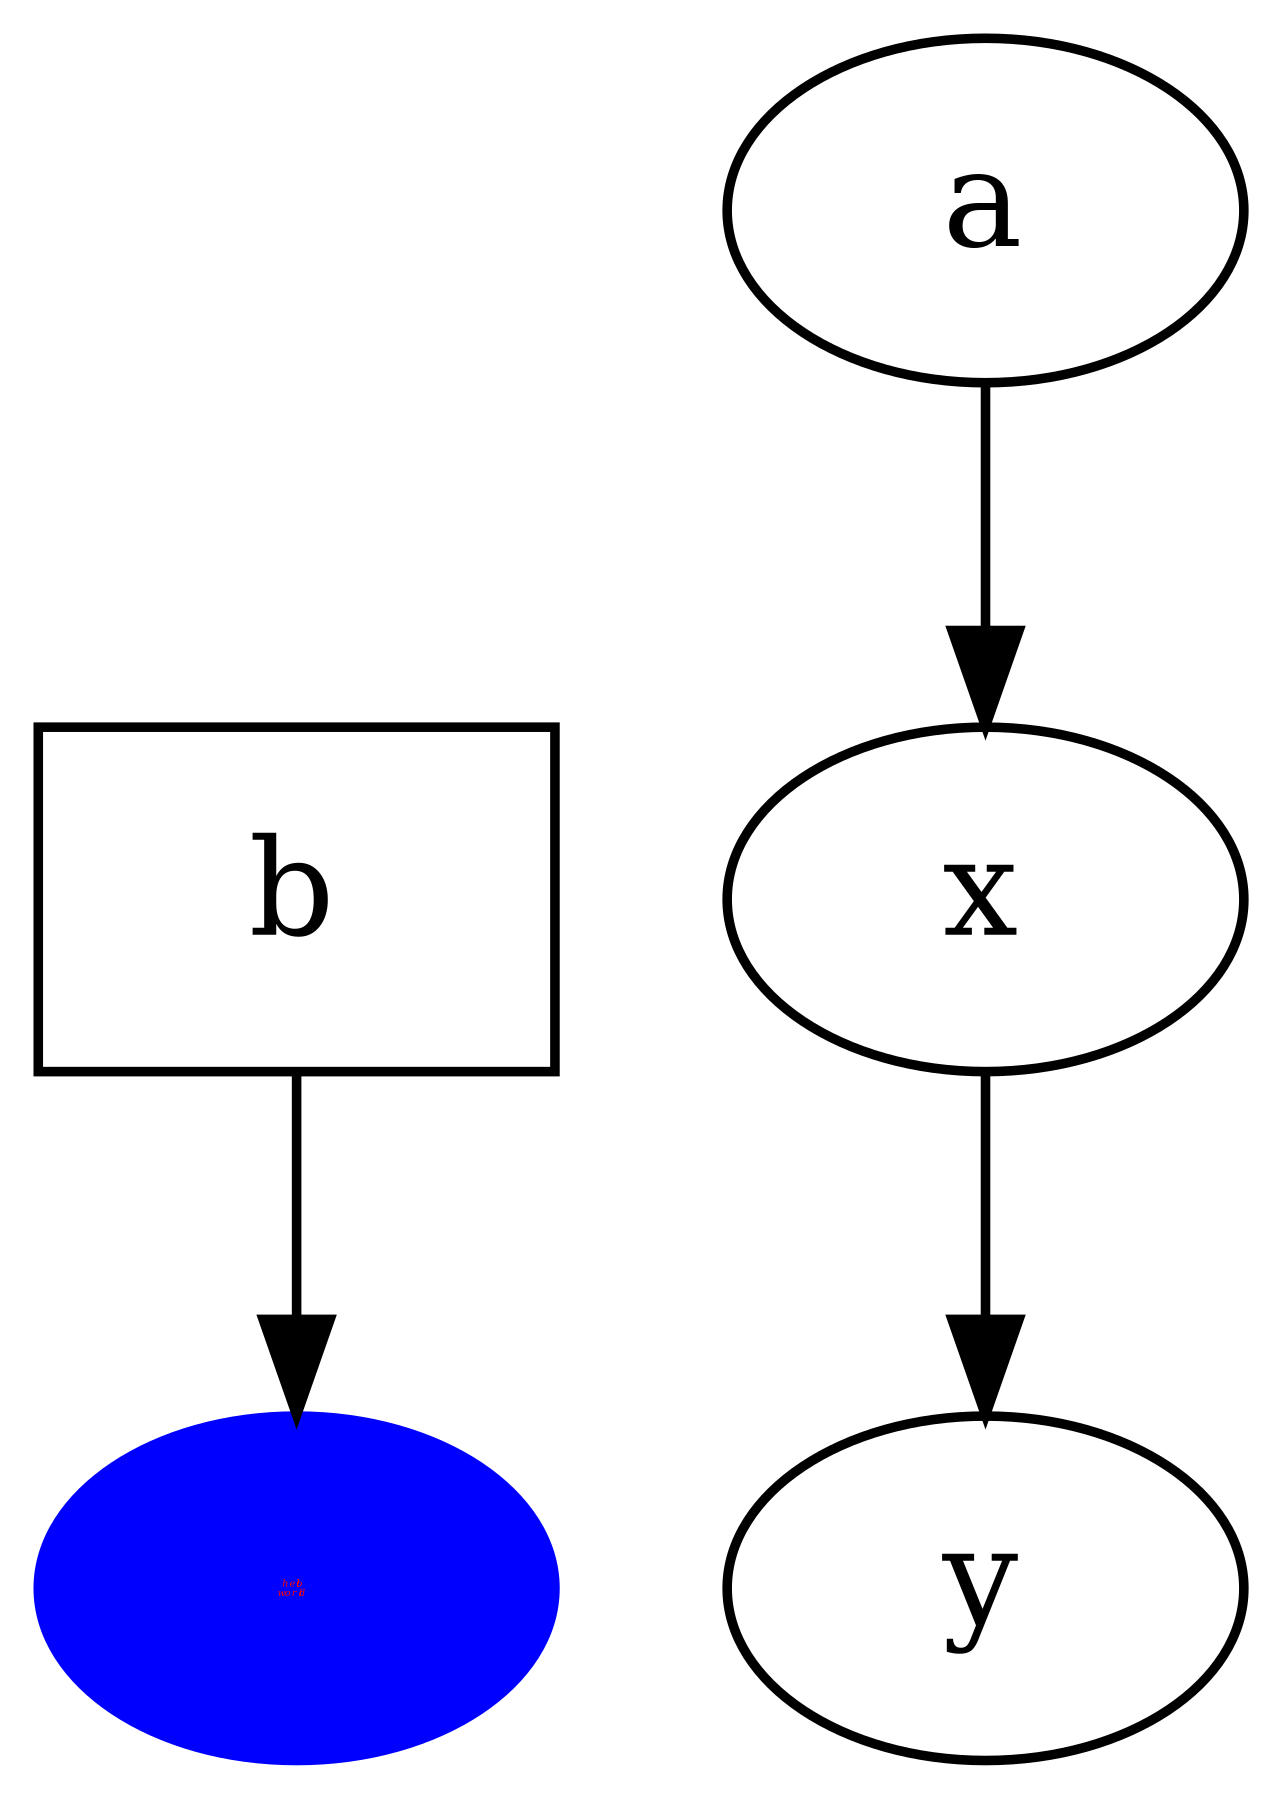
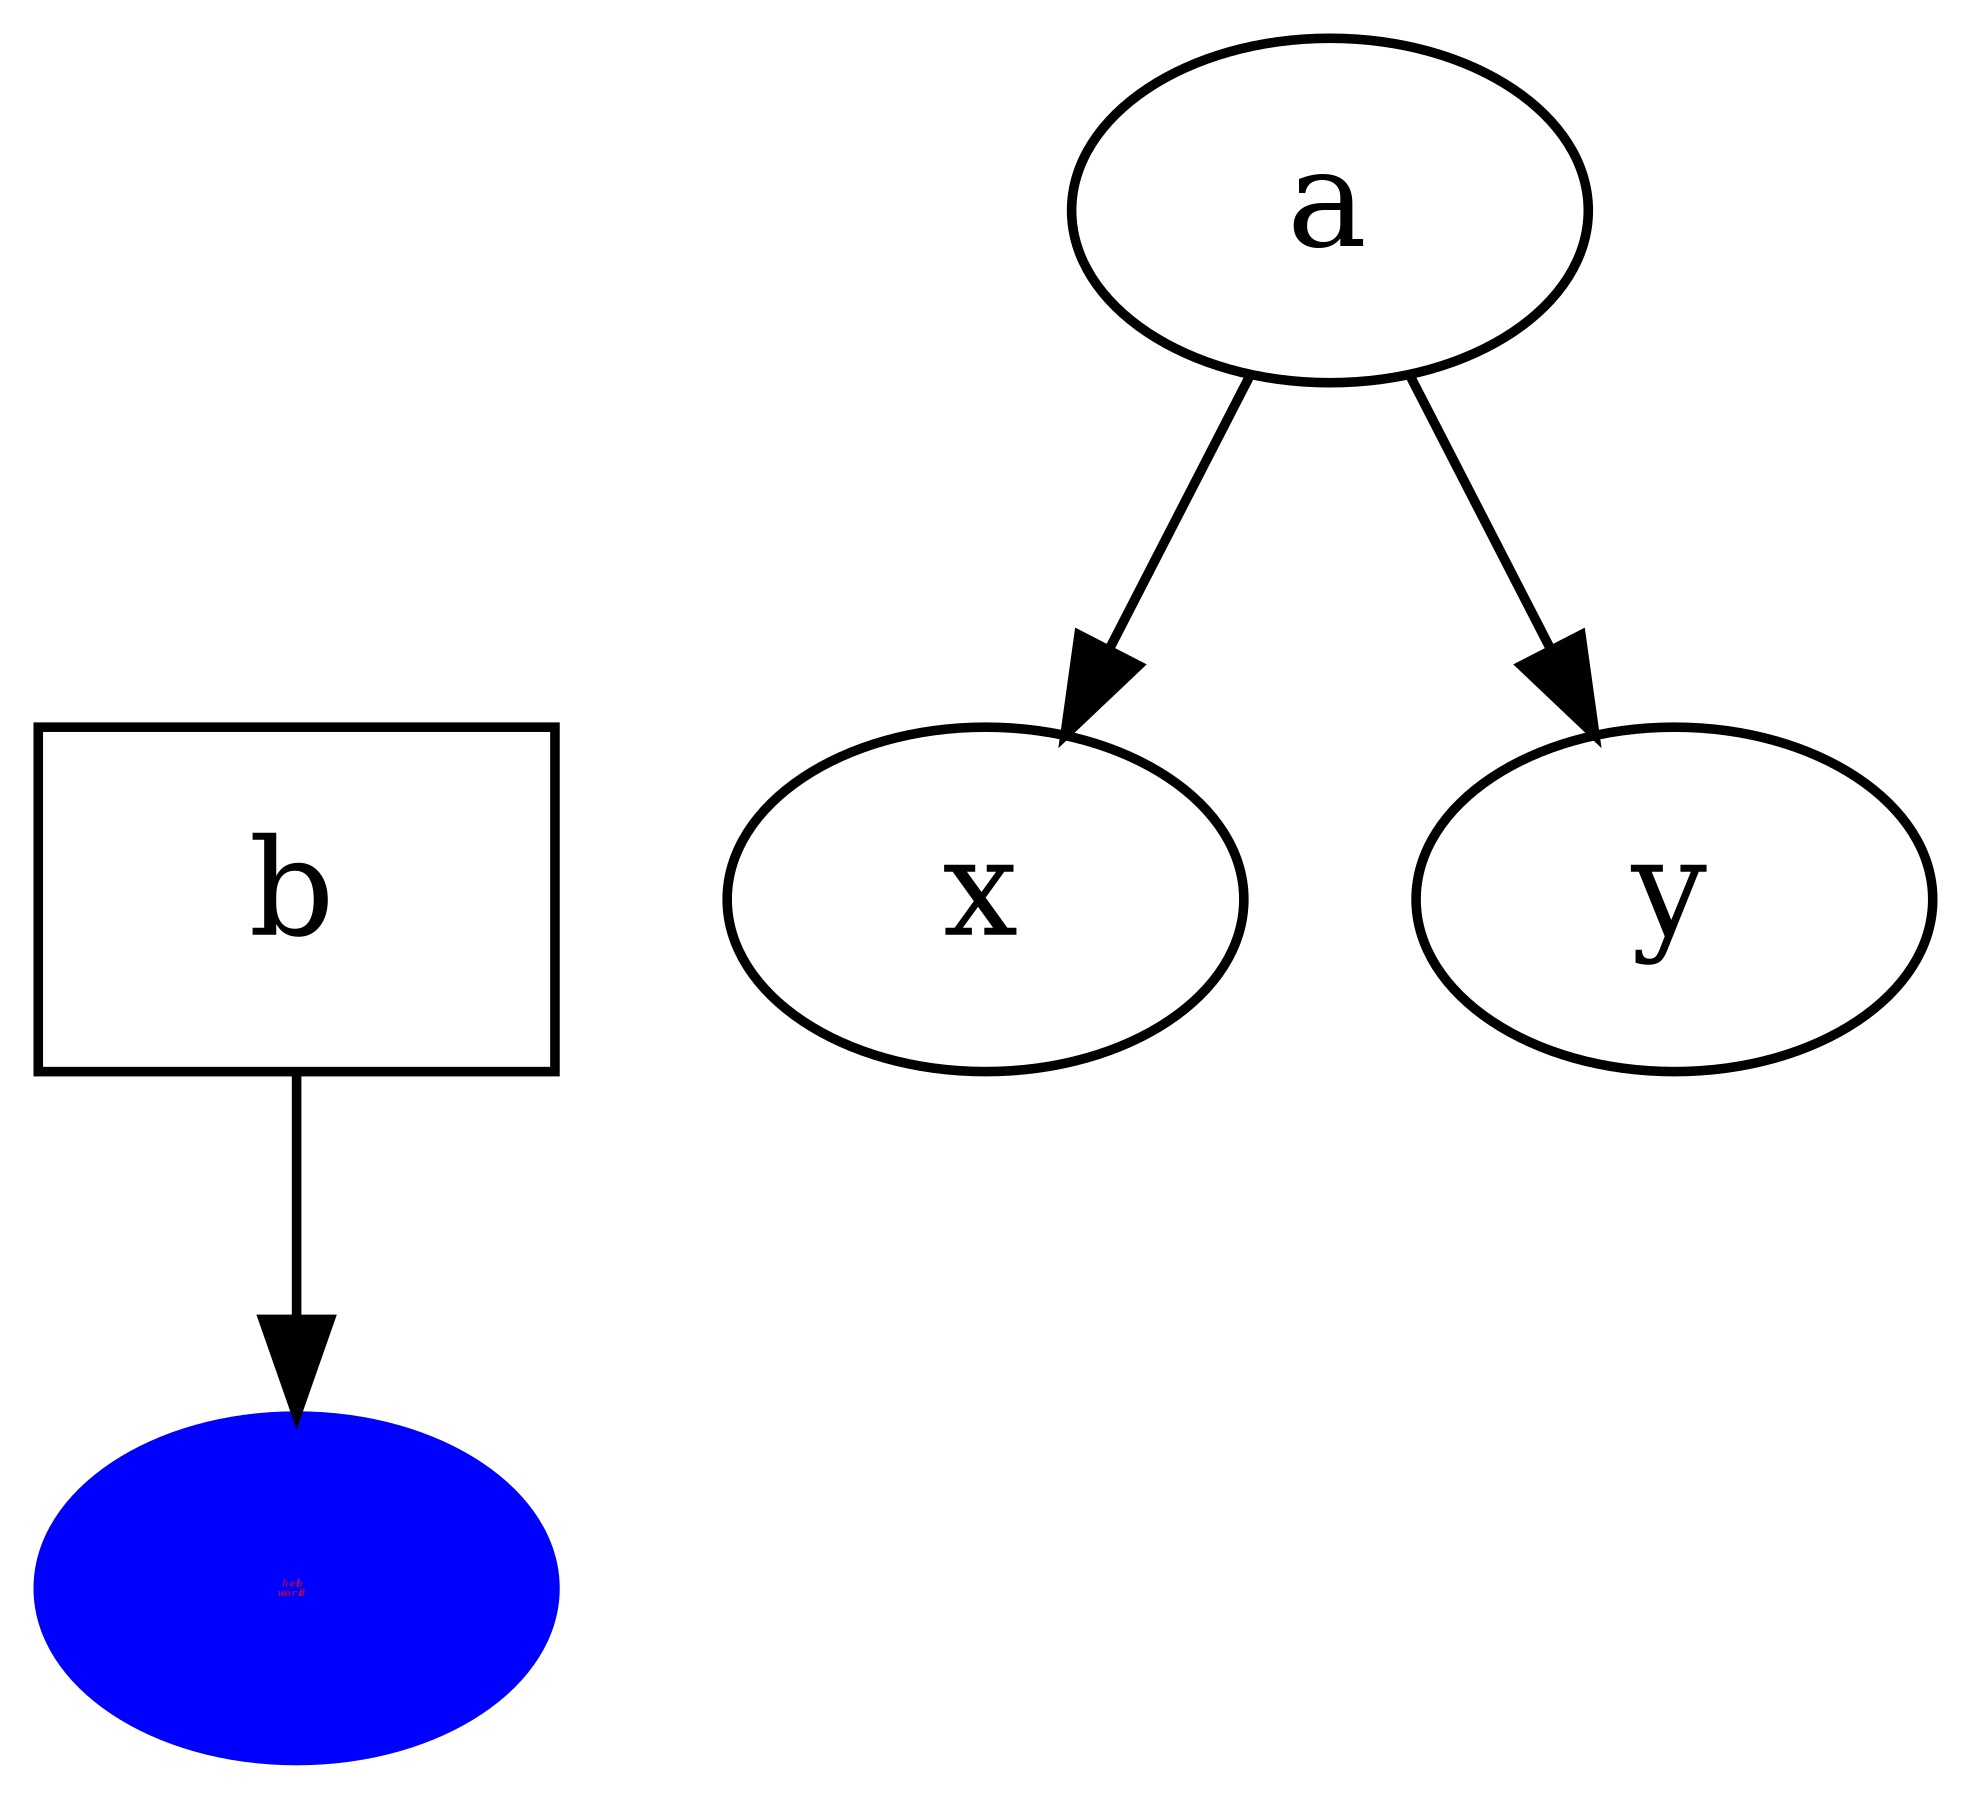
(986, 1197) -> (1480, 512)
